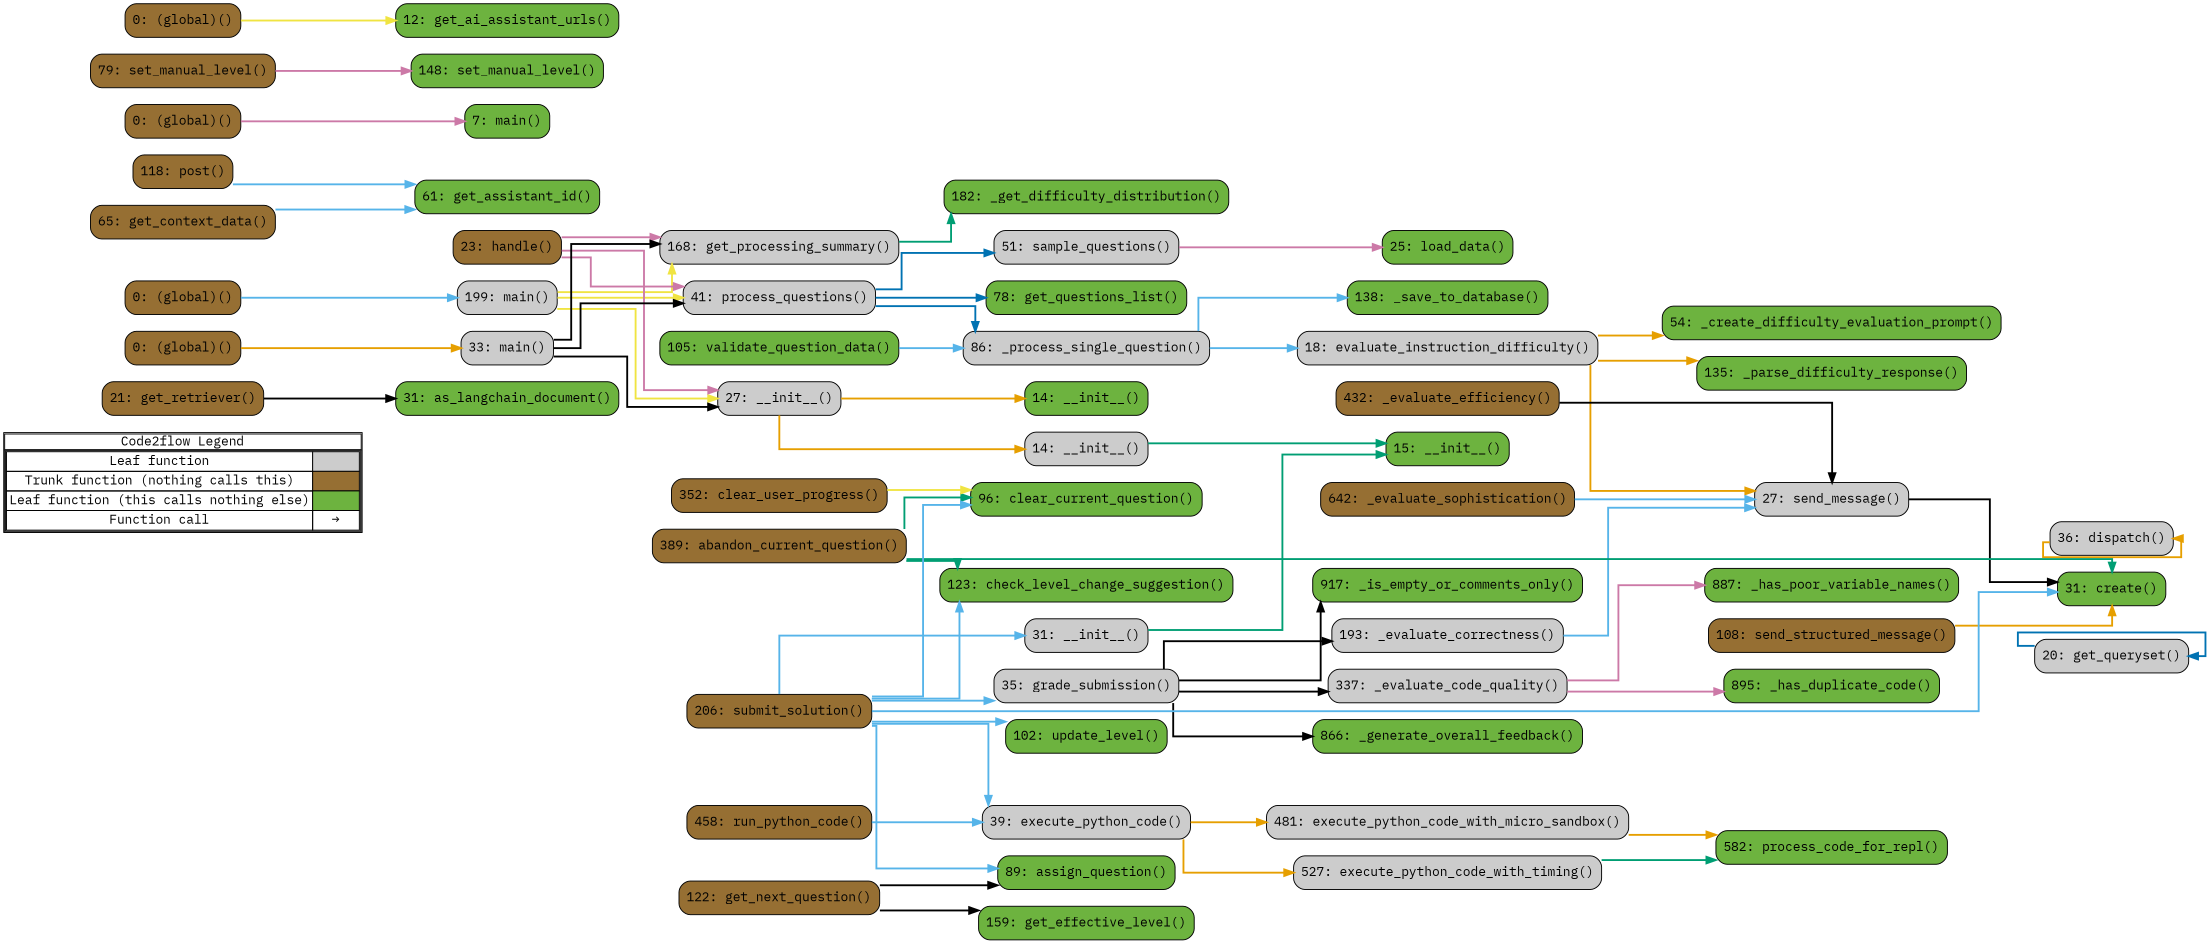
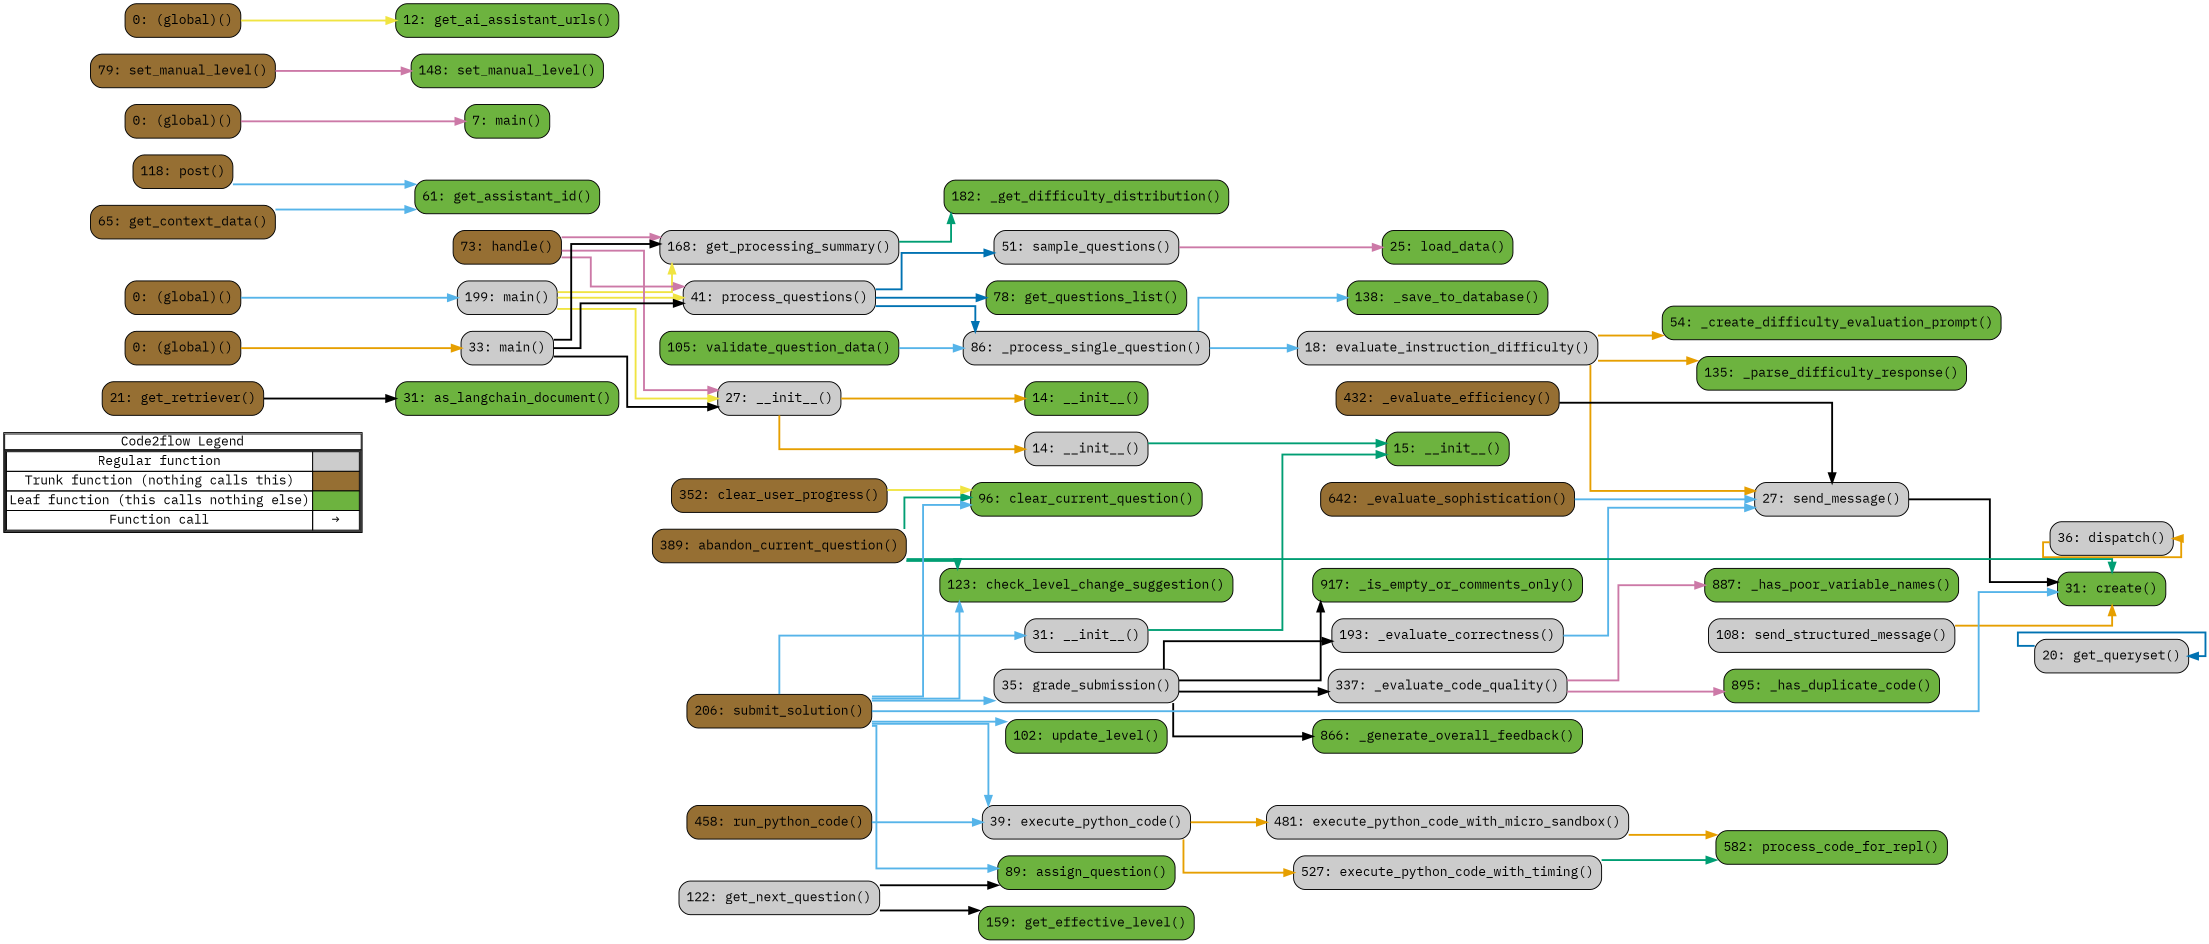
(507, 247) -> (507, 247)
(160, 461) -> (160, 461)
(1832, 636) -> (1832, 636)
(779, 898) -> (779, 898)
